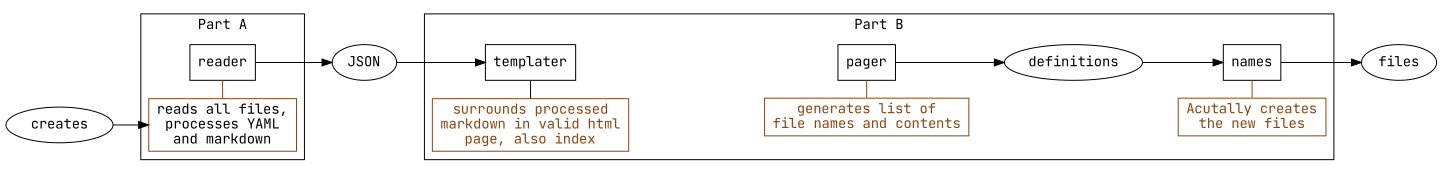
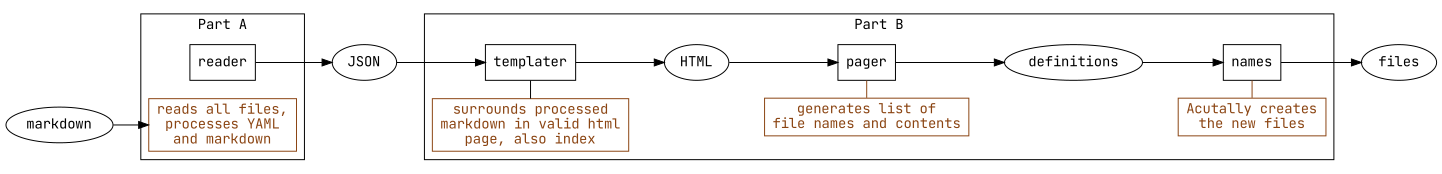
none -> (697, 62)
(223, 90) -> none
(60, 125) -> (60, 125)
(223, 125) -> (223, 125)
